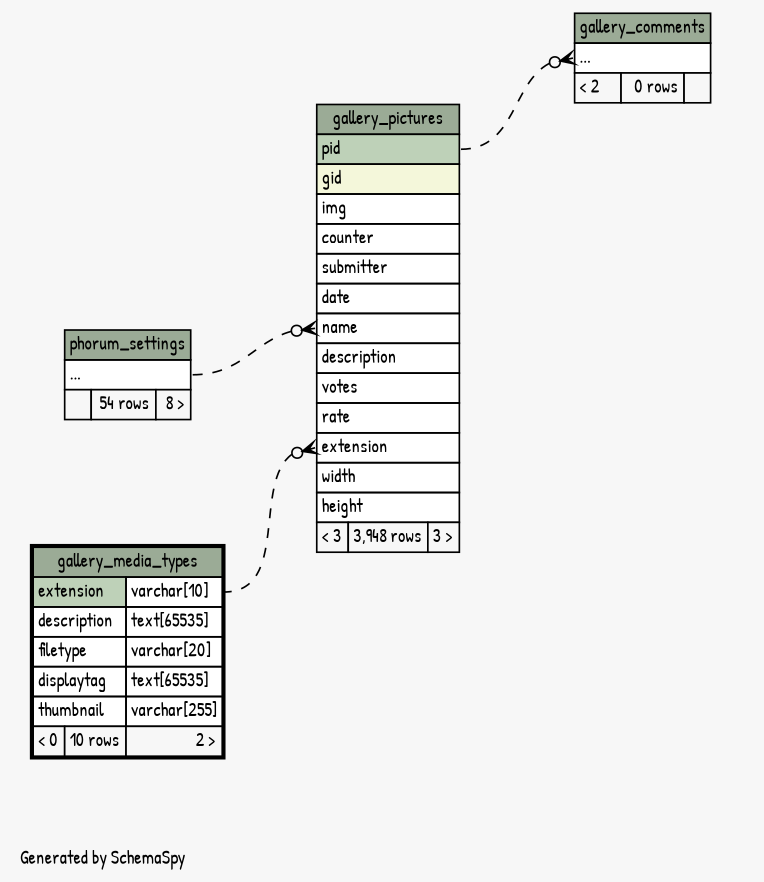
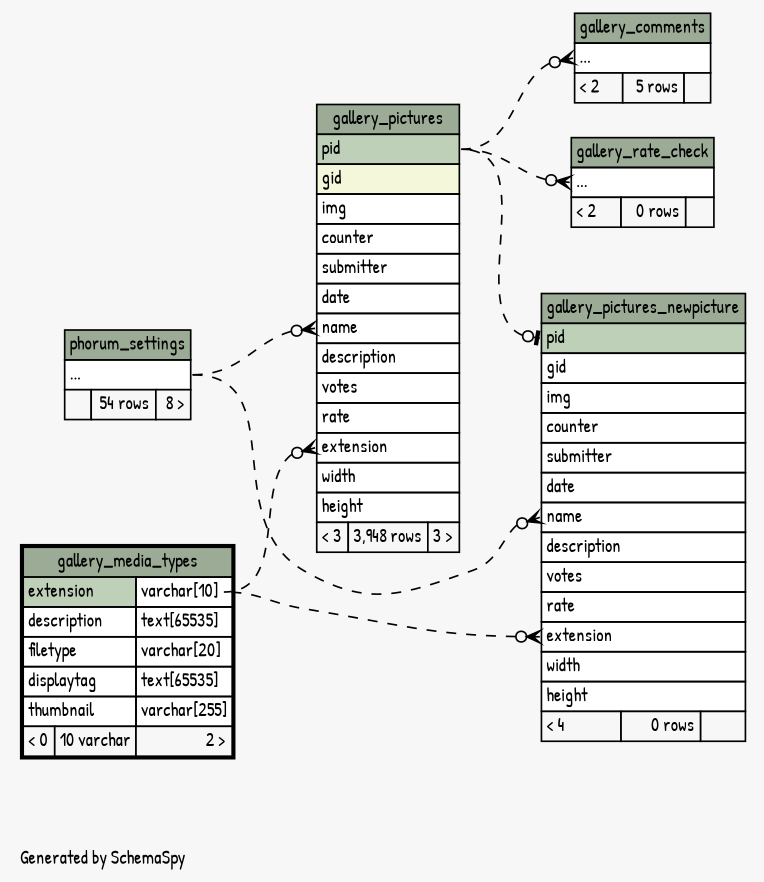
(657, 87) -> (658, 87)
none -> (643, 182)
none -> (643, 517)
(95, 740) -> (95, 740)
